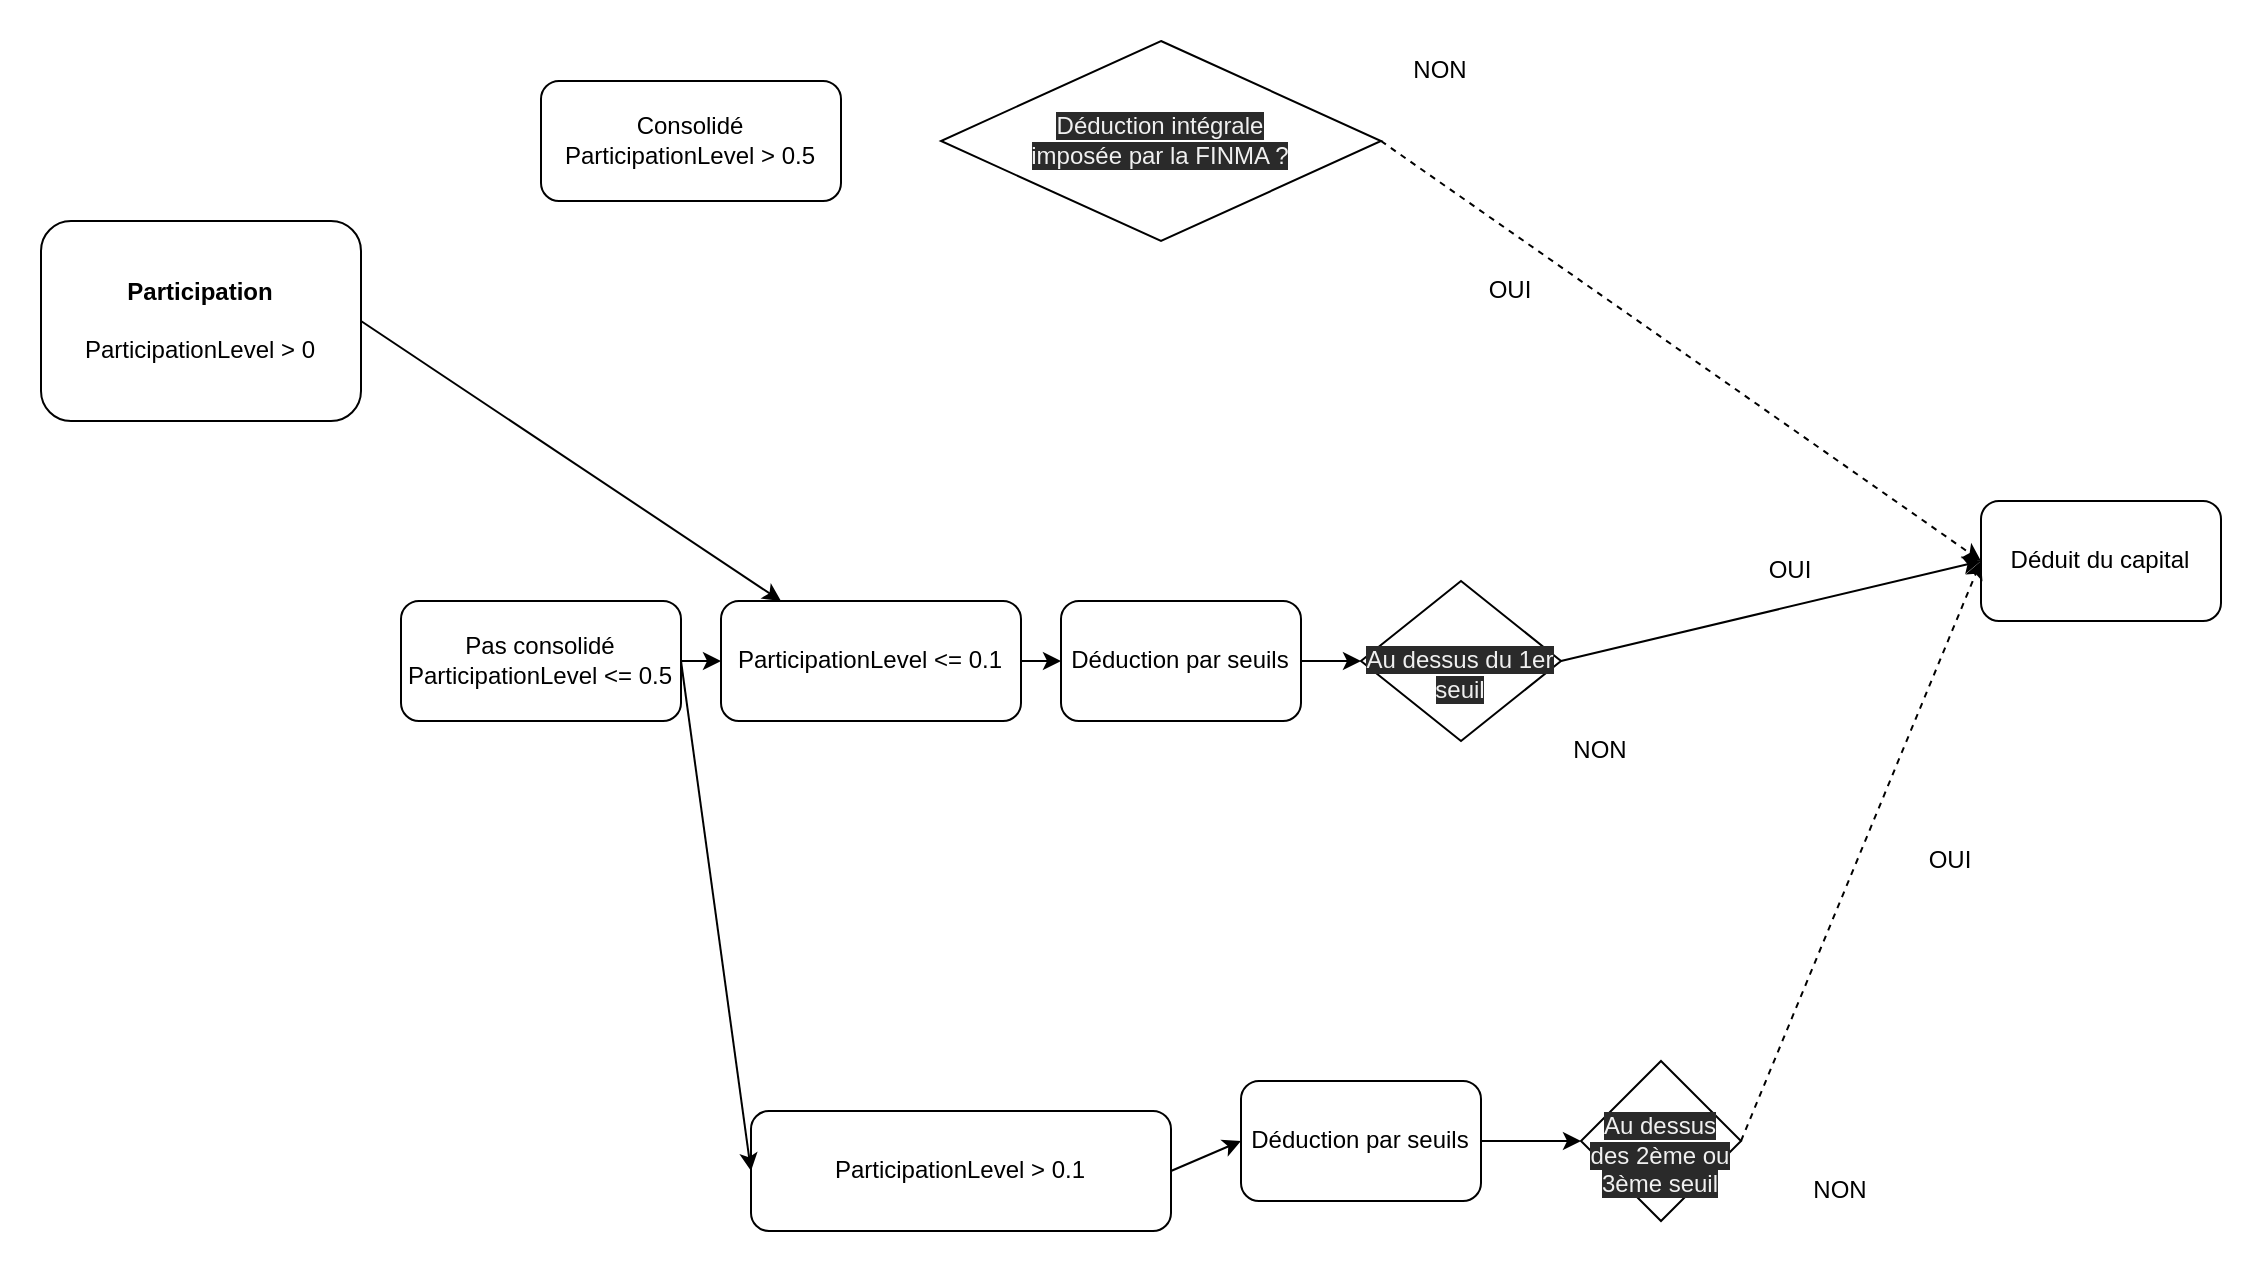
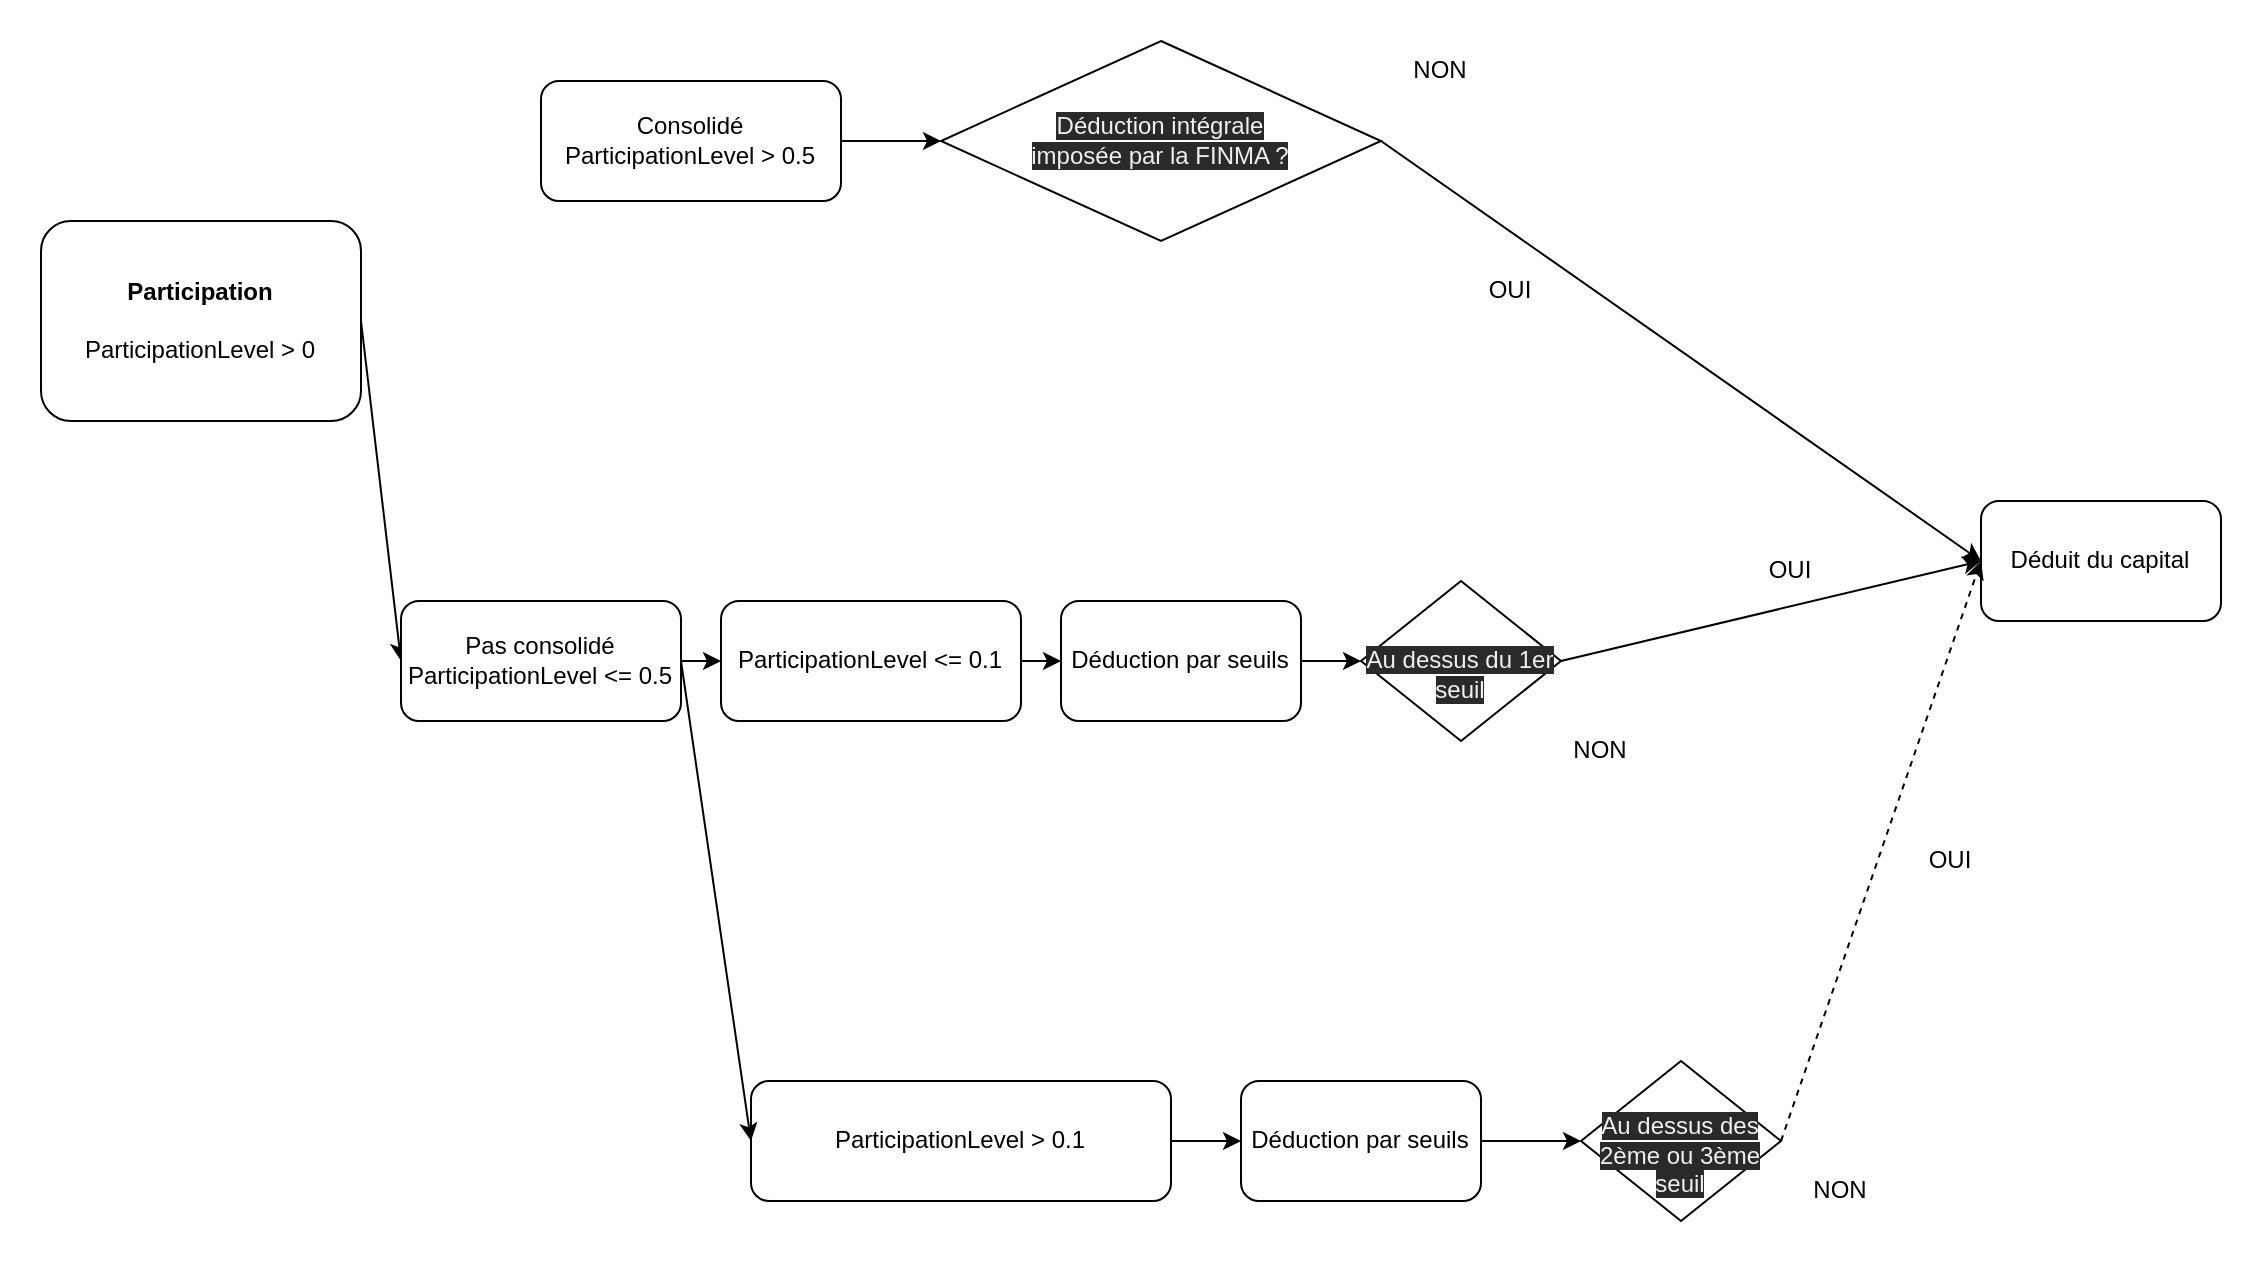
none -> (884, 141)
(1677, 348) -> (1677, 348)
(566, 457) -> (380, 484)
(1661, 1141) -> (1681, 1141)
(961, 1171) -> (961, 1141)
